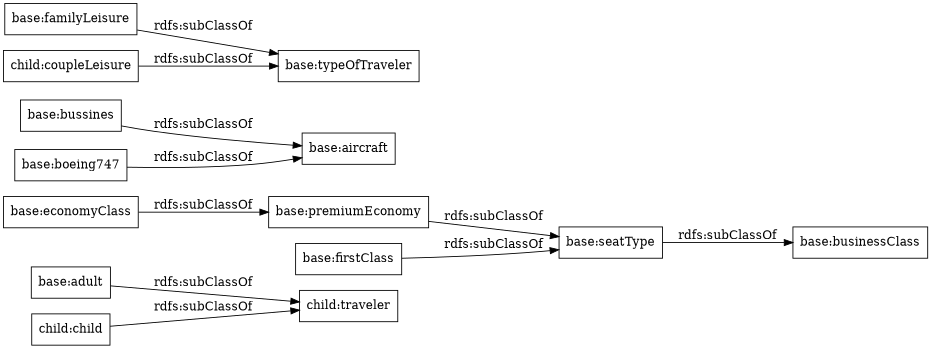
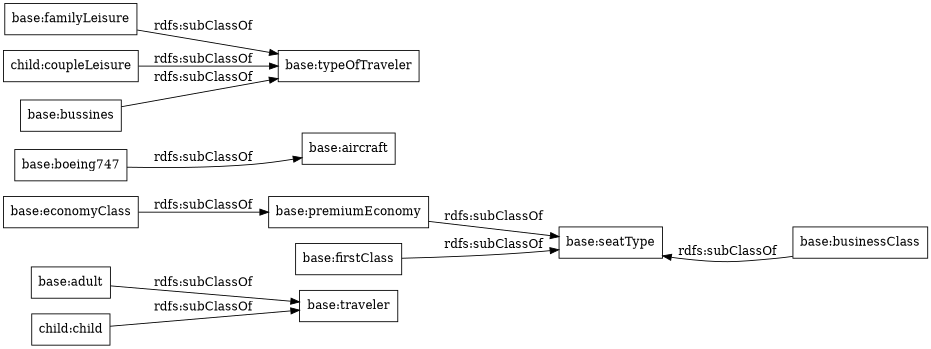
(207, 138) -> (195, 93)
(723, 243) -> (732, 262)
(349, 306) -> (349, 306)
